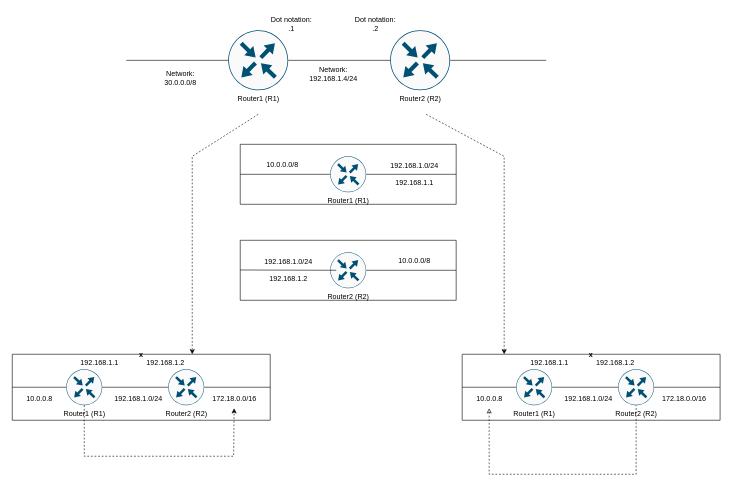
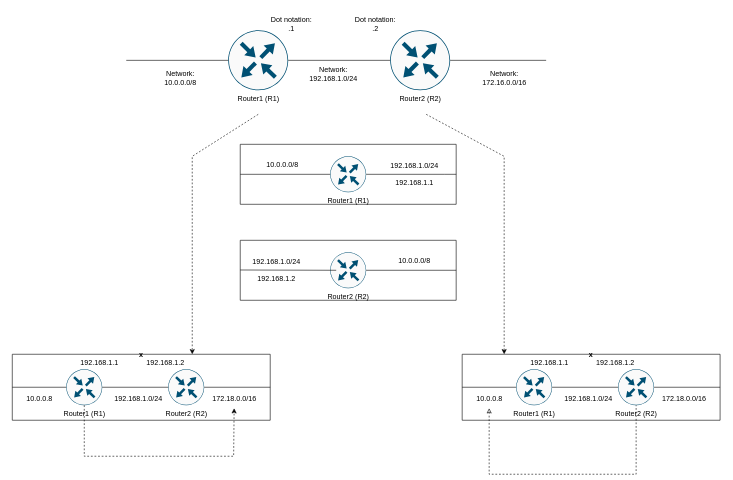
(334, 74) -> (334, 74)
(181, 78) -> (181, 78)
none -> (504, 78)
(288, 270) -> (276, 270)
